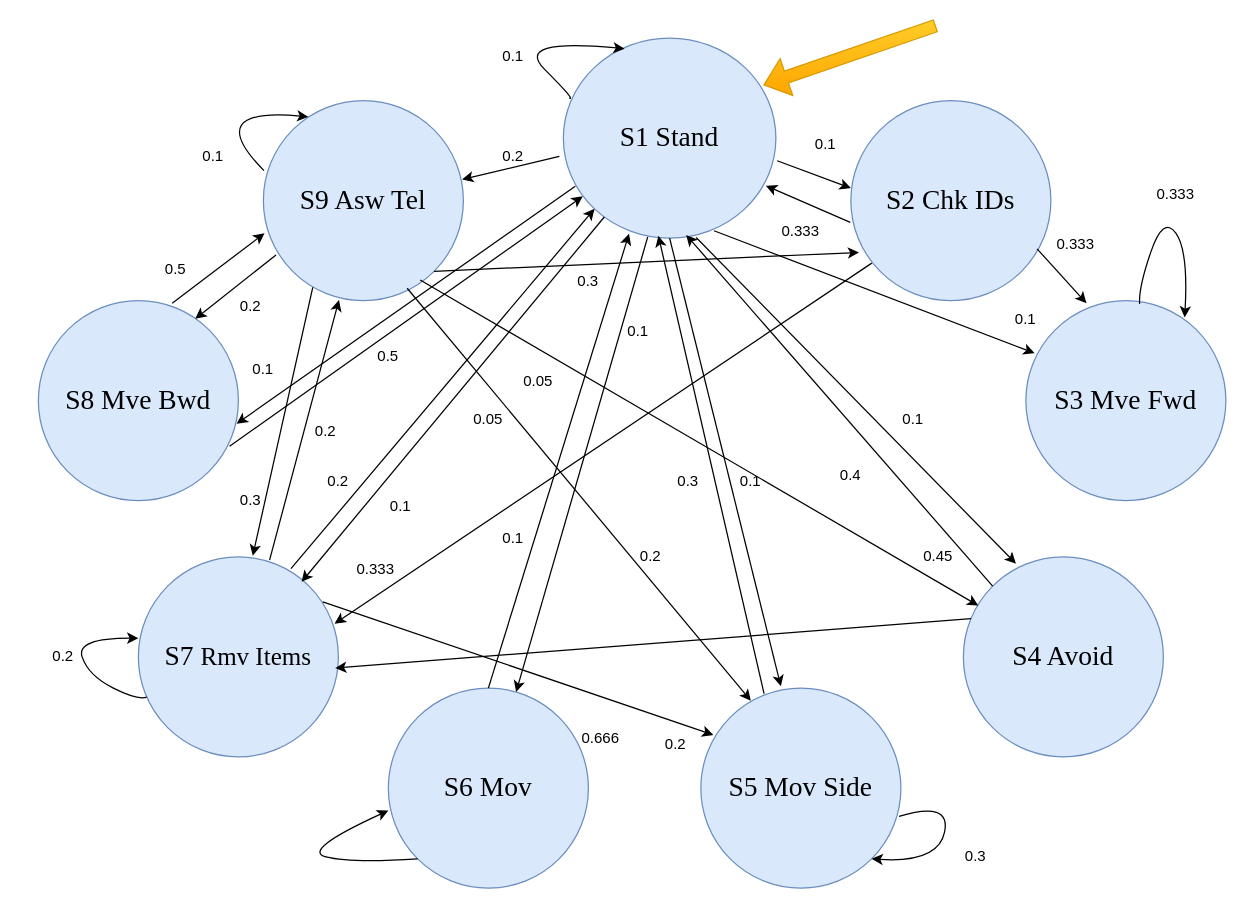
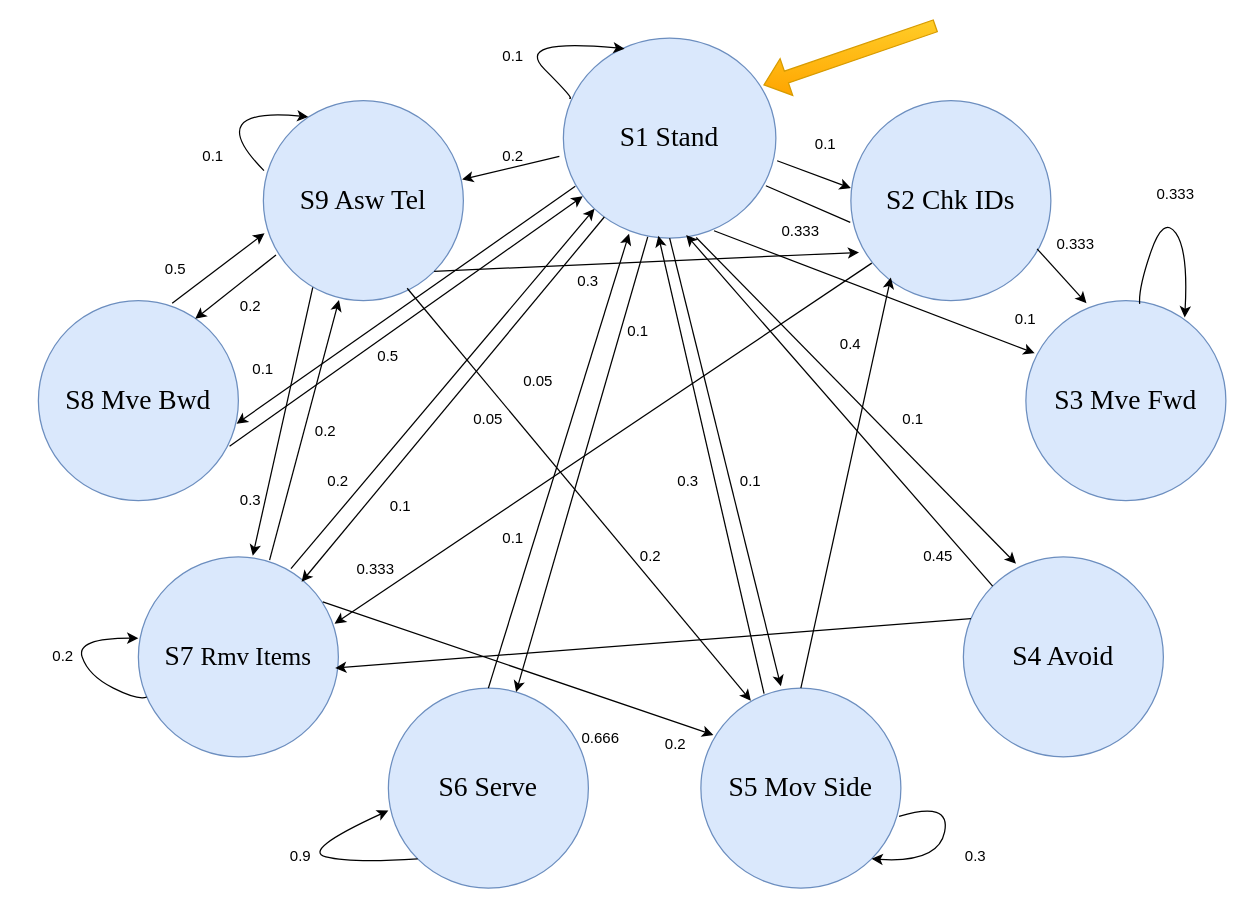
(775, 190) -> (771, 188)
(696, 441) -> none
(851, 476) -> (851, 344)
none -> (845, 487)
(488, 788) -> (488, 788)
none -> (301, 857)
